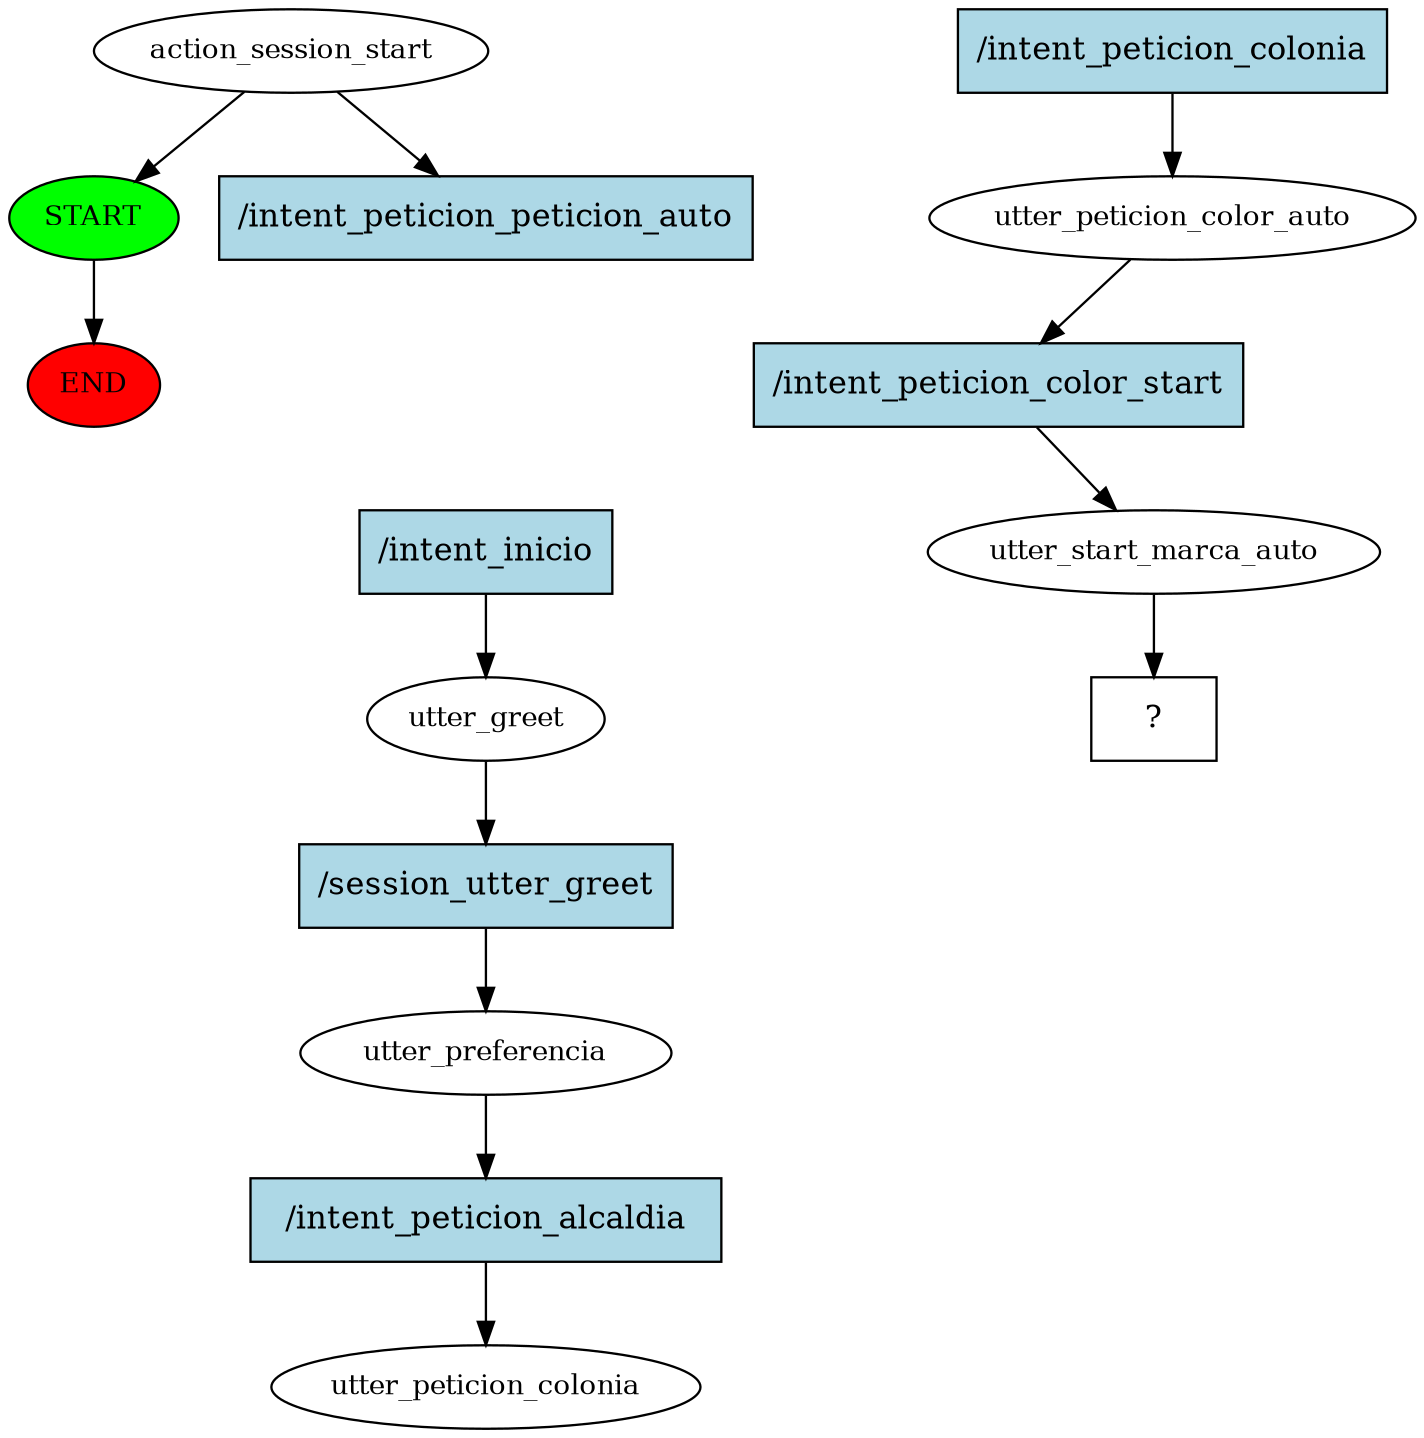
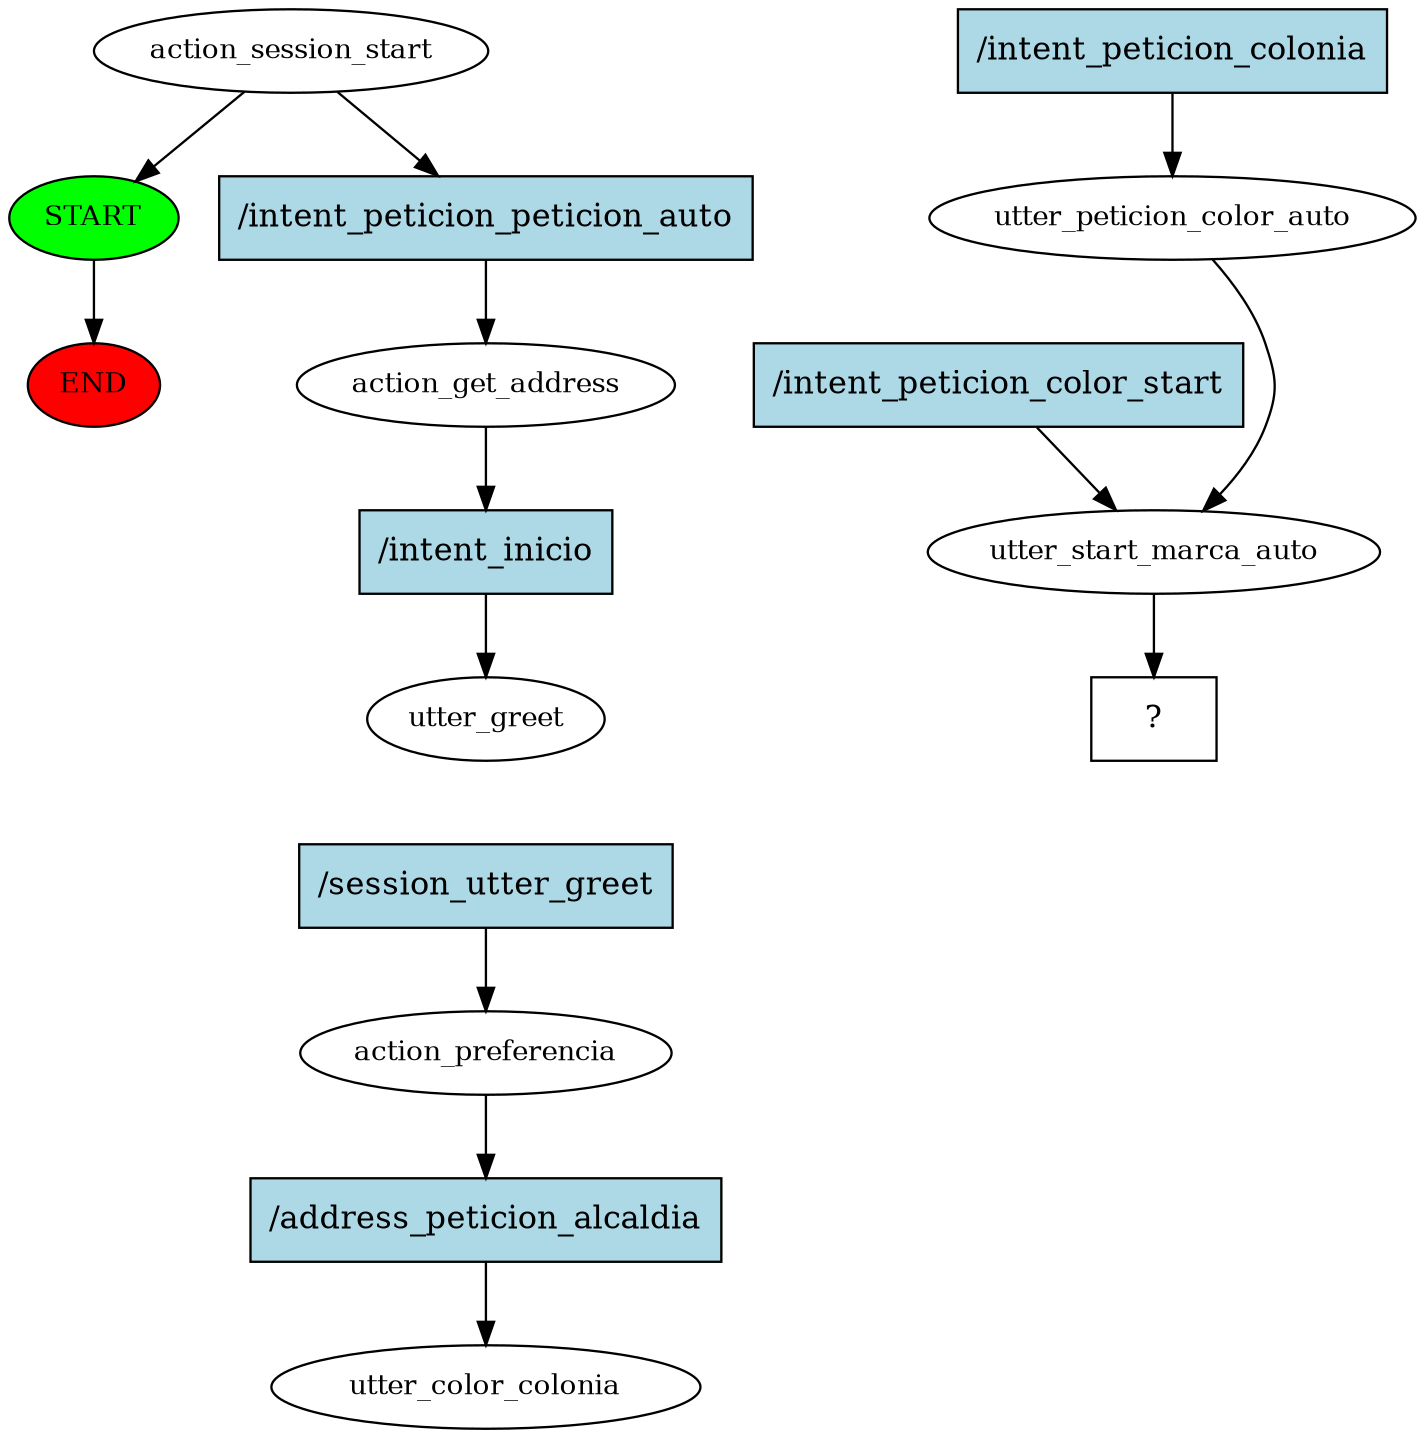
(1094, 293) -> (1274, 376)
none -> (486, 385)
(486, 791) -> none
(486, 1053) -> (486, 1053)
(486, 1220) -> (486, 1220)
(486, 1387) -> (486, 1387)
